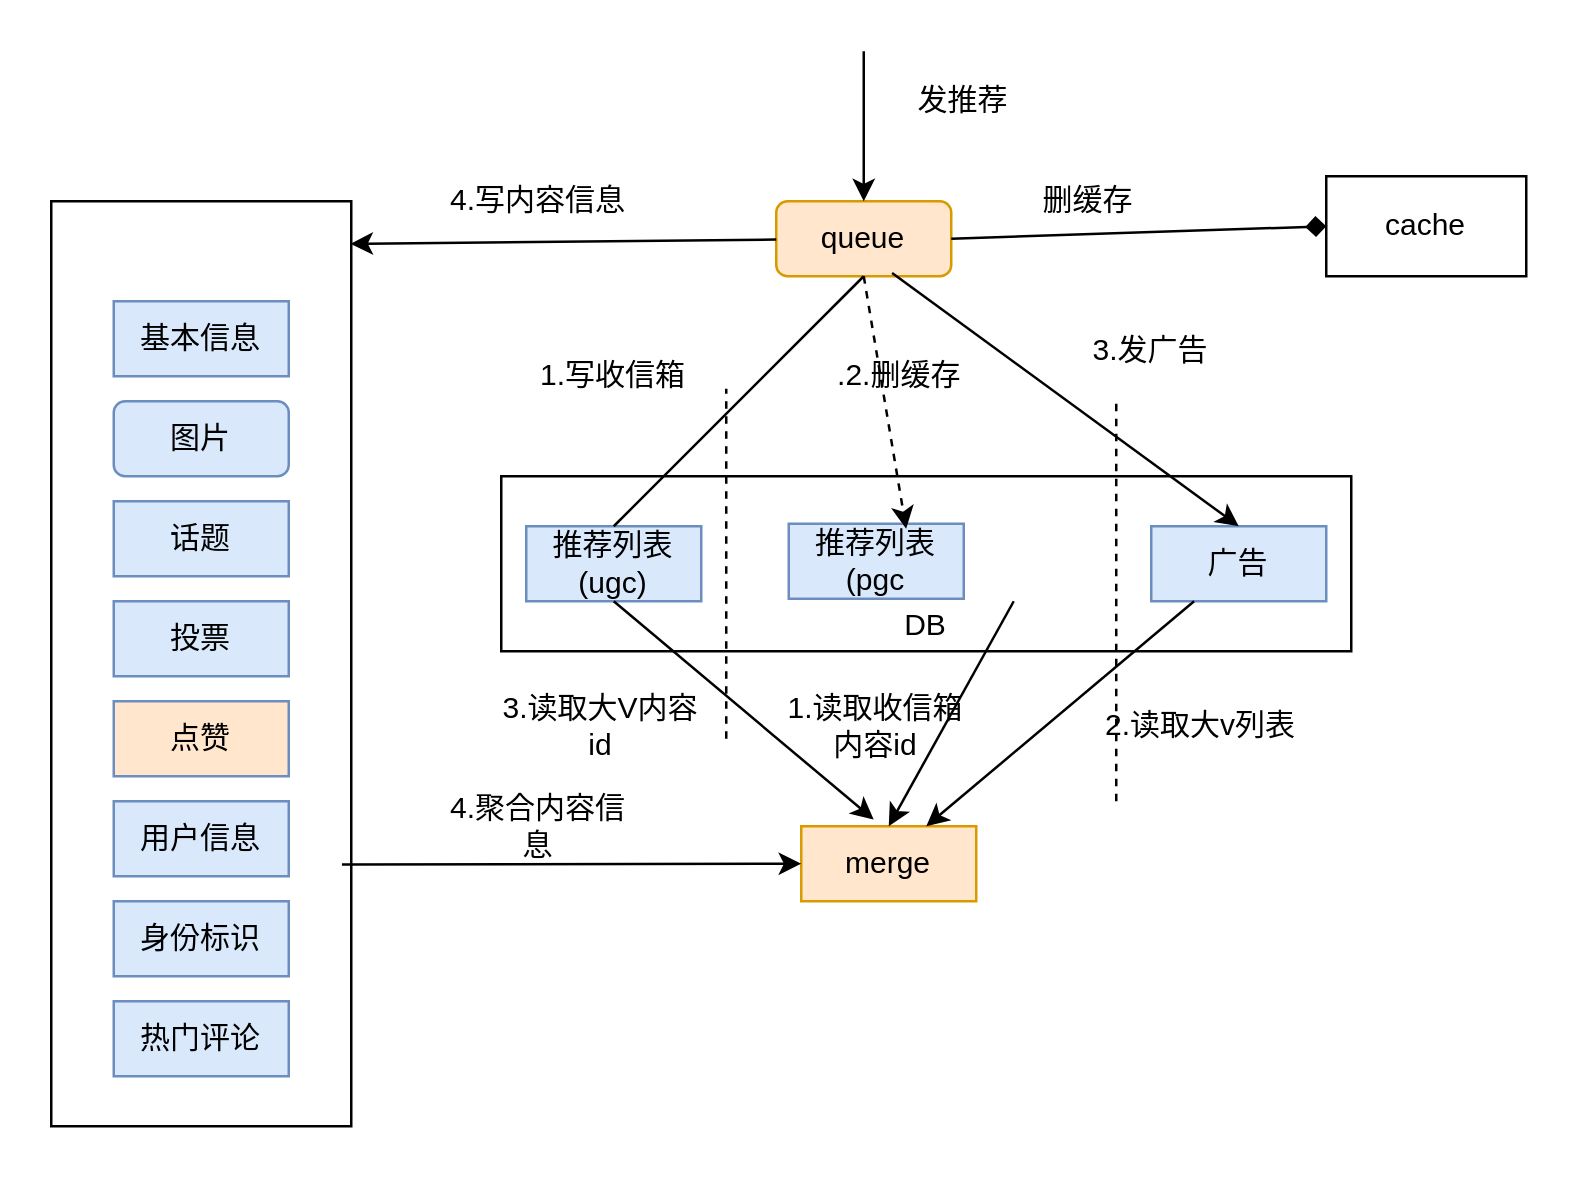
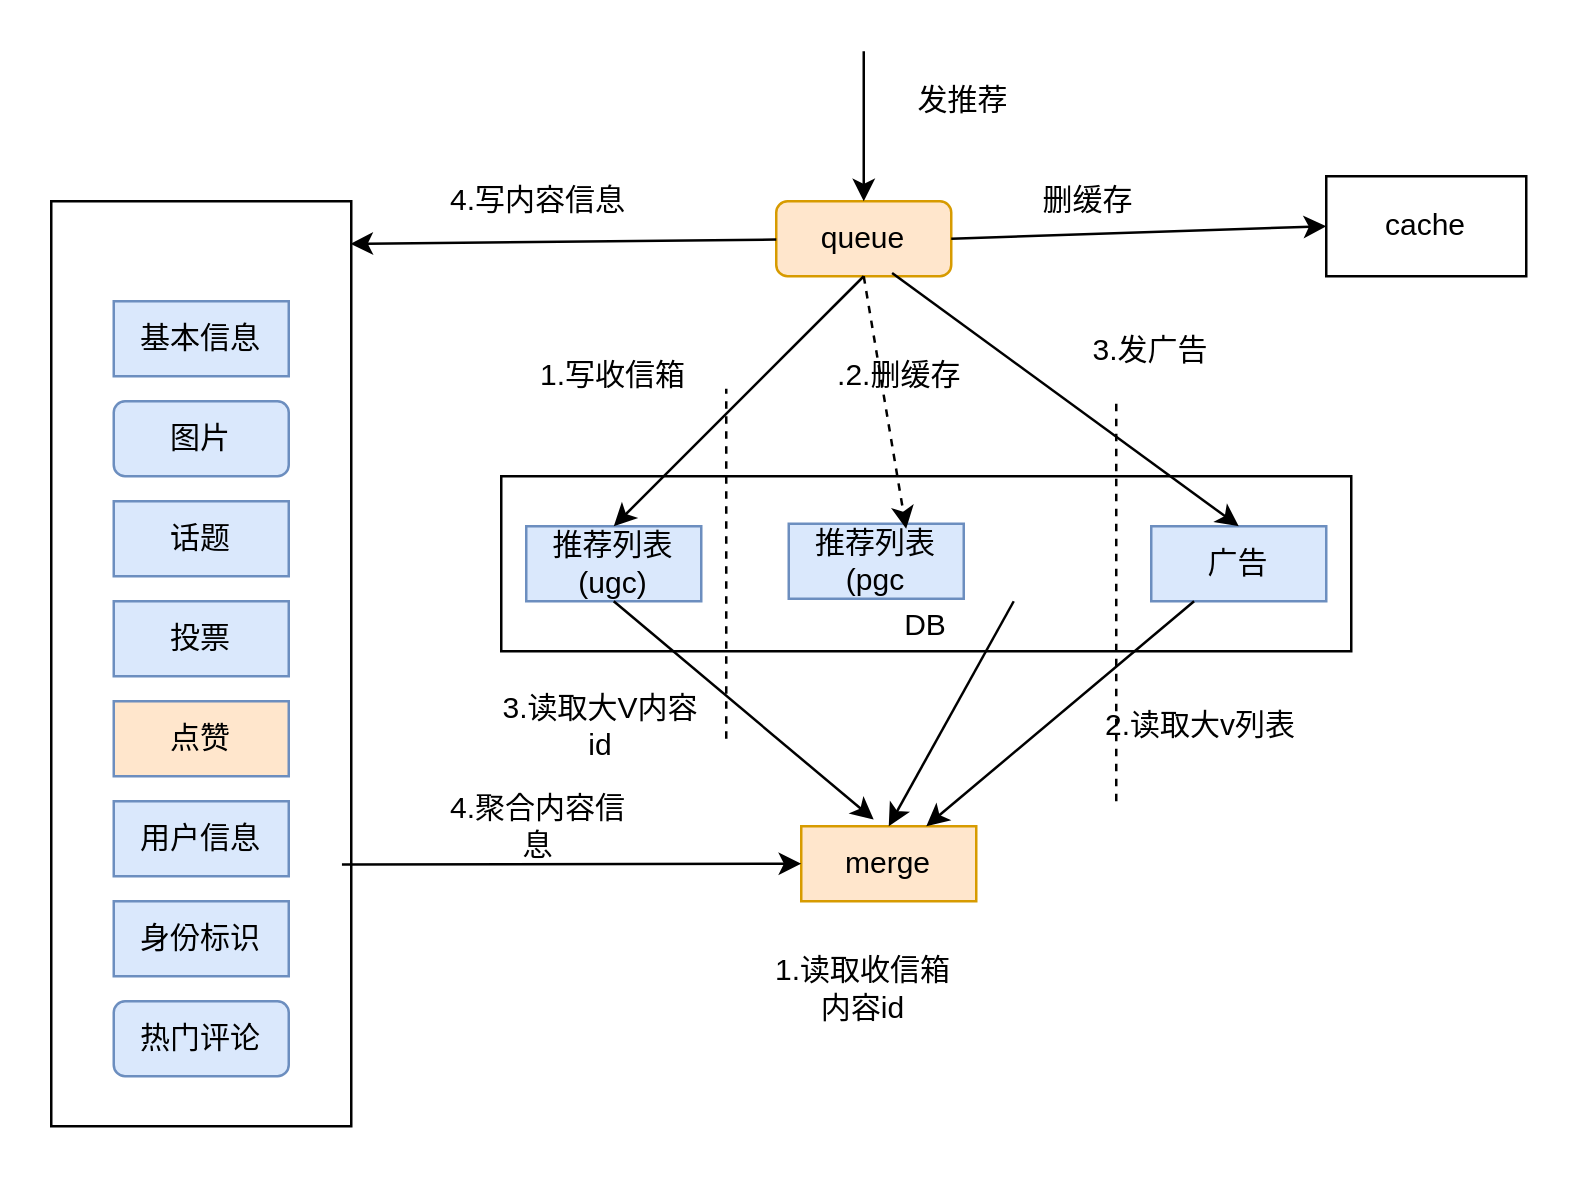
(1306, 227) -> (1307, 227)
(621, 519) -> (626, 514)
(876, 726) -> (864, 989)
(201, 1039) -> (201, 1039)
